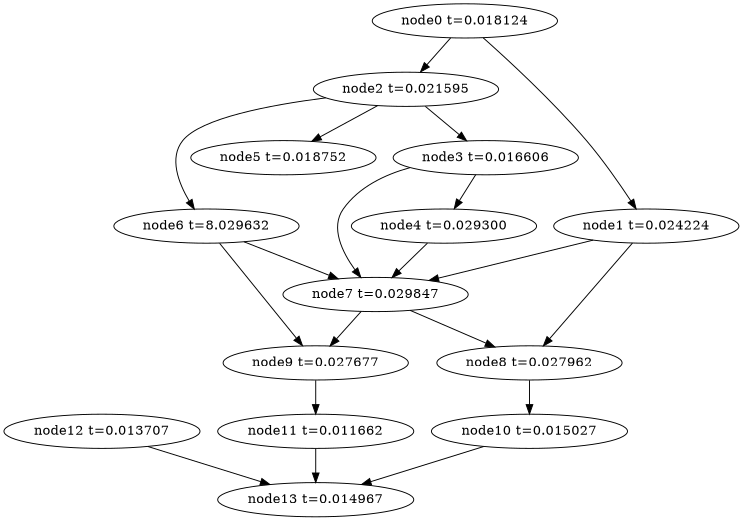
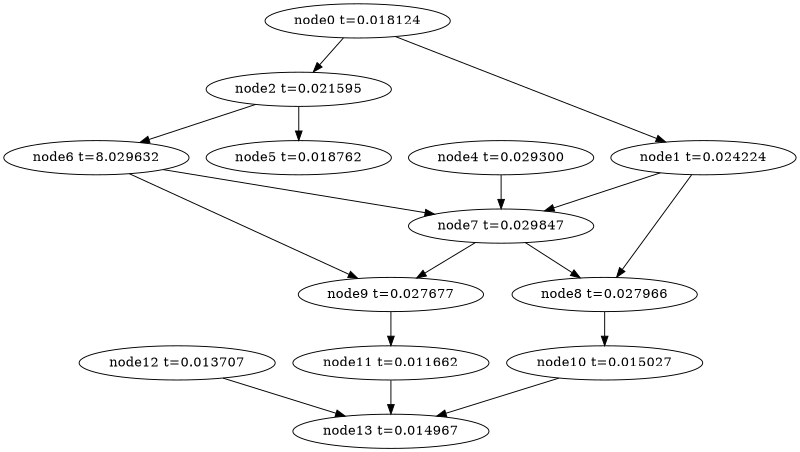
(283, 158) -> (299, 158)
(486, 158) -> none
(529, 363) -> (605, 294)
